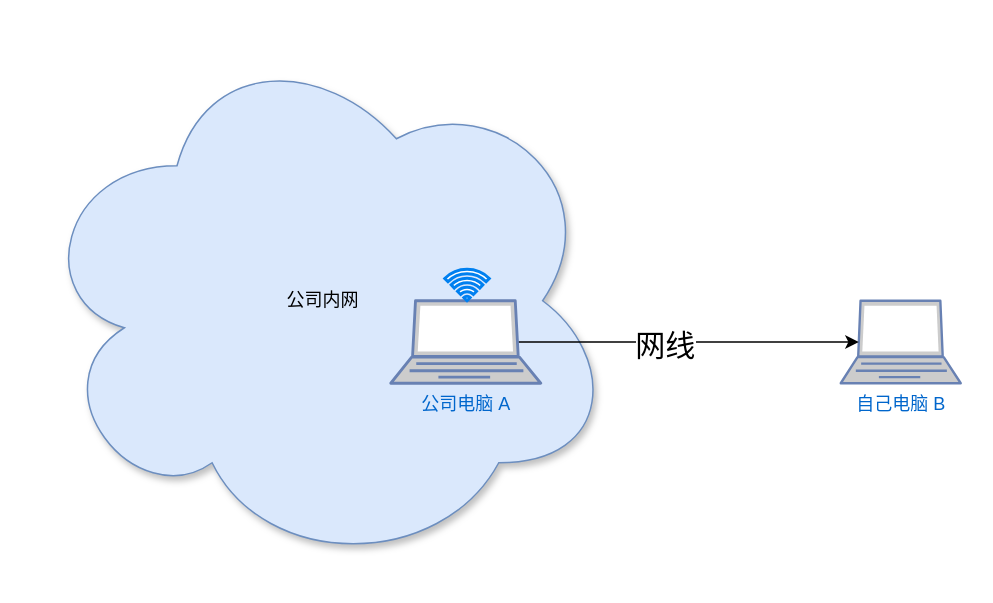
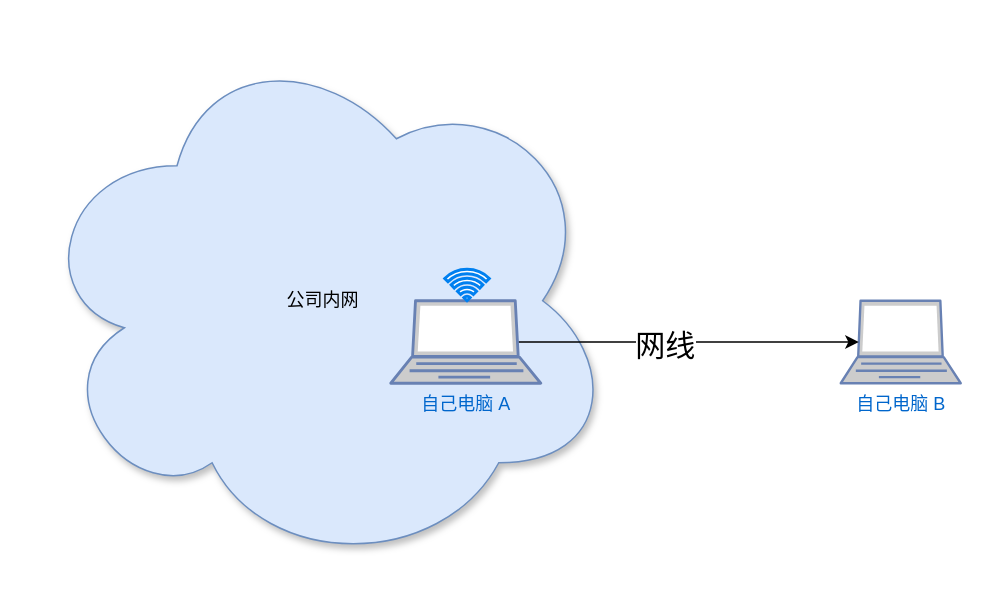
(467, 405) -> (467, 405)
